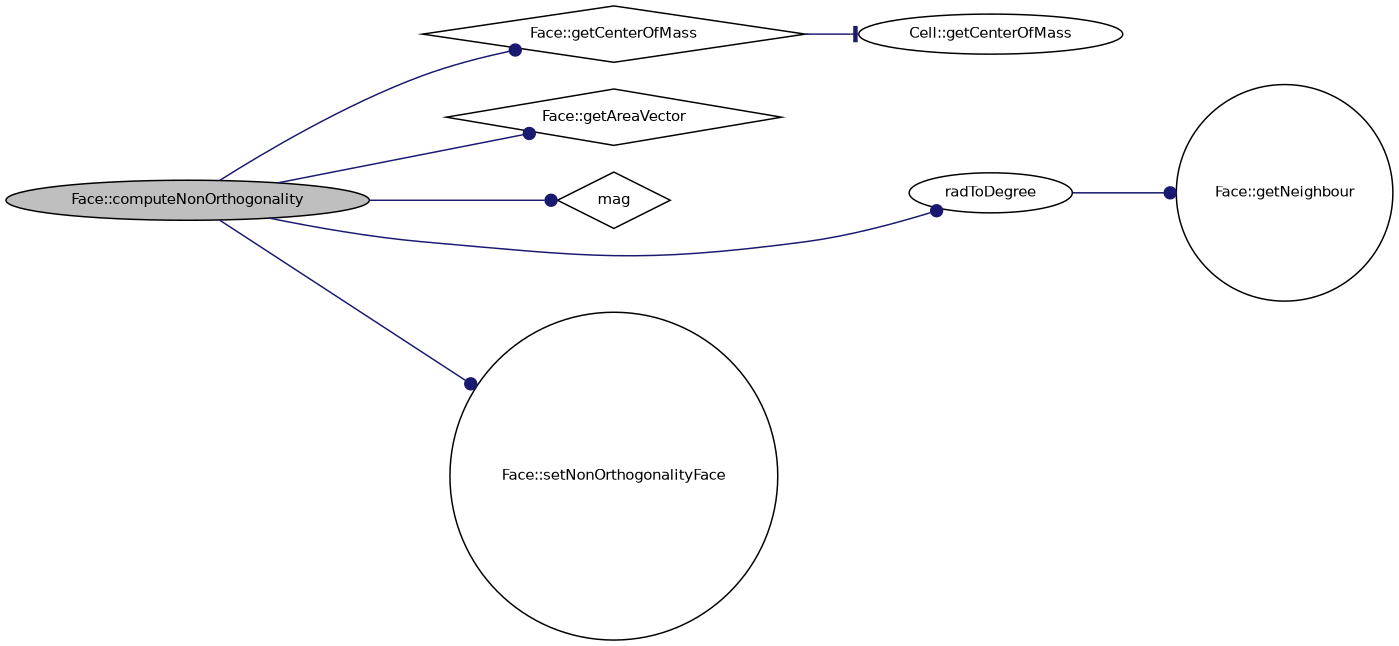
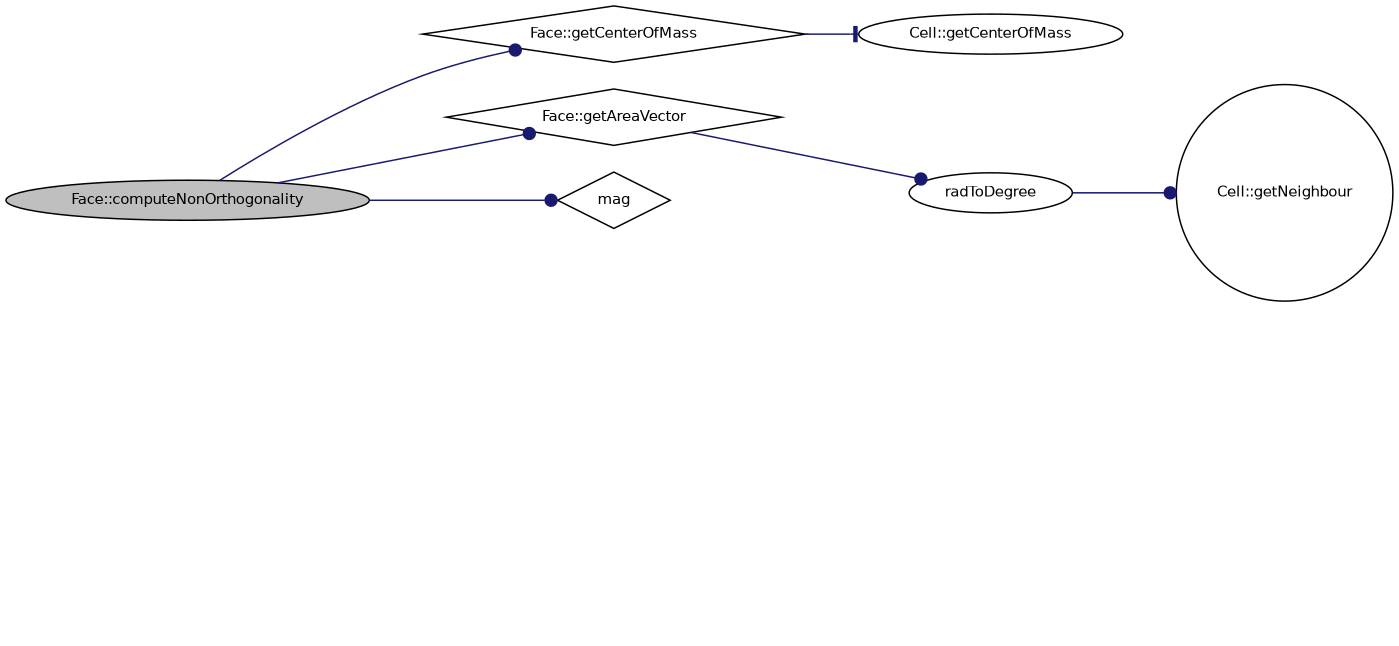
(1285, 193) -> (1285, 193)
(601, 255) -> (803, 155)
(614, 476) -> none
